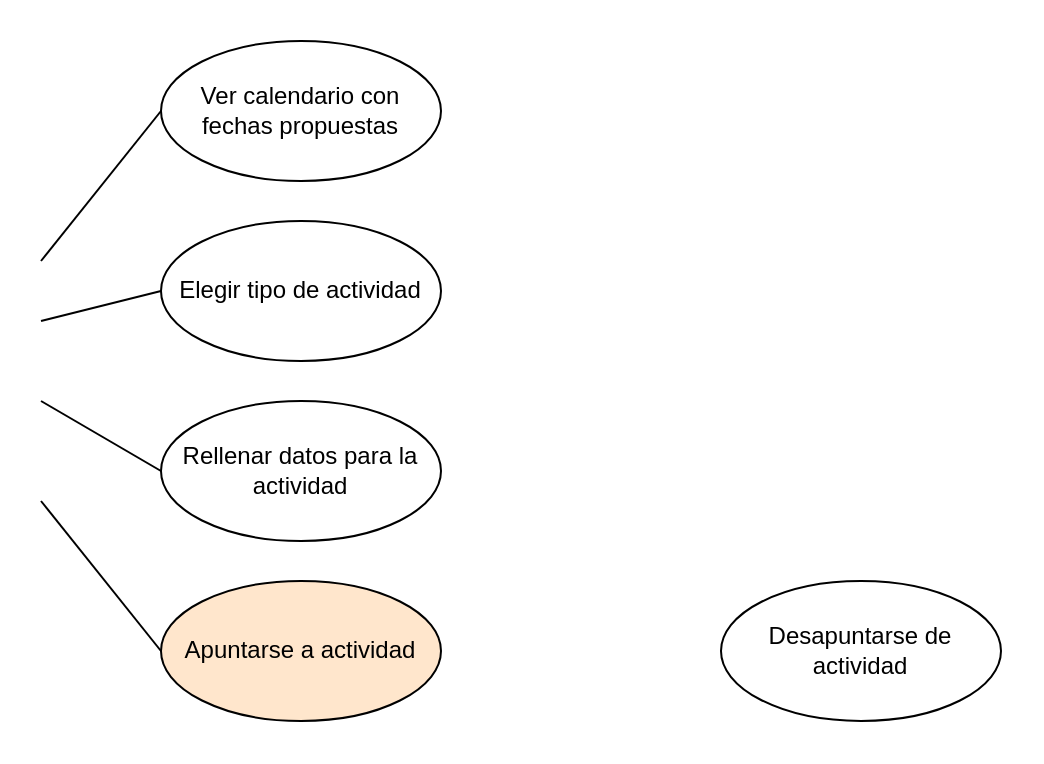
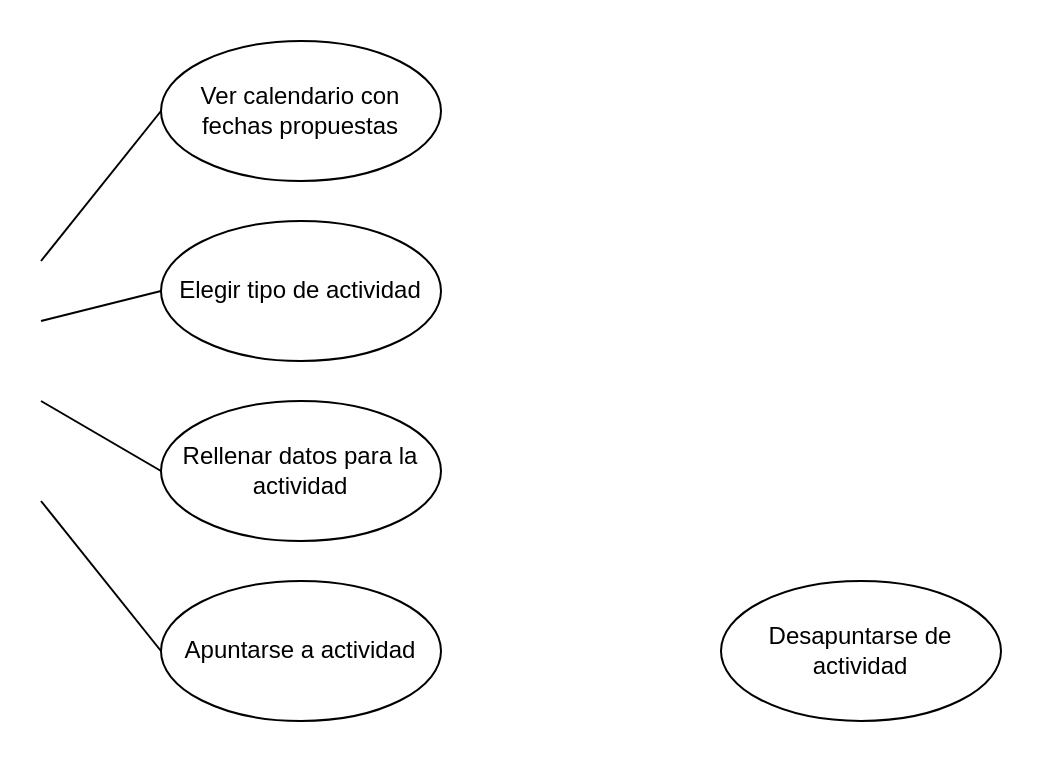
(301, 651) -> (301, 651)
